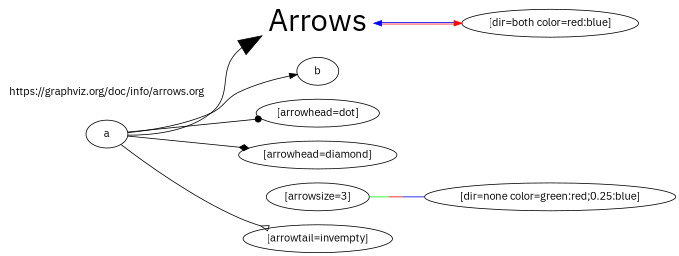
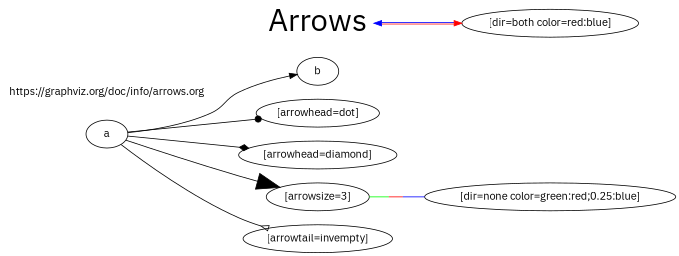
(222, 99) -> (191, 161)
